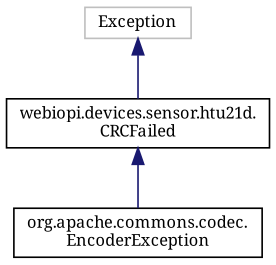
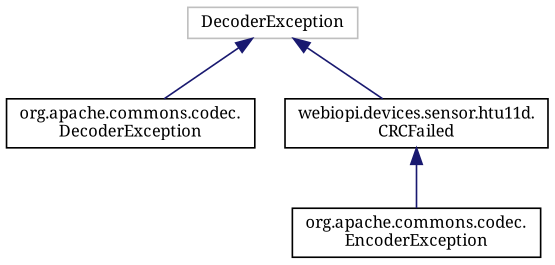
(138, 23) -> (273, 23)
none -> (131, 123)
(138, 123) -> (416, 123)
